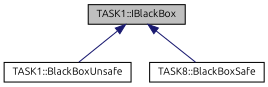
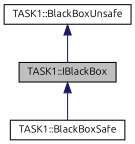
(98, 47) -> (68, 49)
(207, 72) -> (68, 130)
